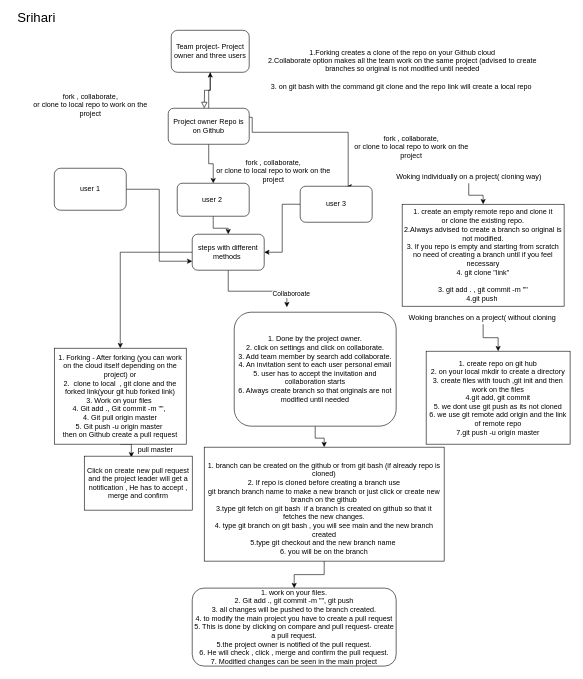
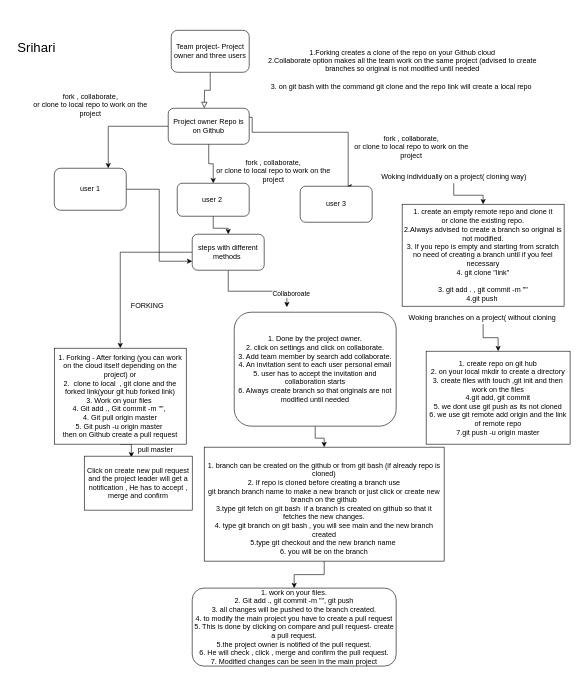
(36, 18) -> (36, 48)
(209, 100) -> (108, 126)
(469, 177) -> (454, 177)
(282, 204) -> none
none -> (147, 306)
